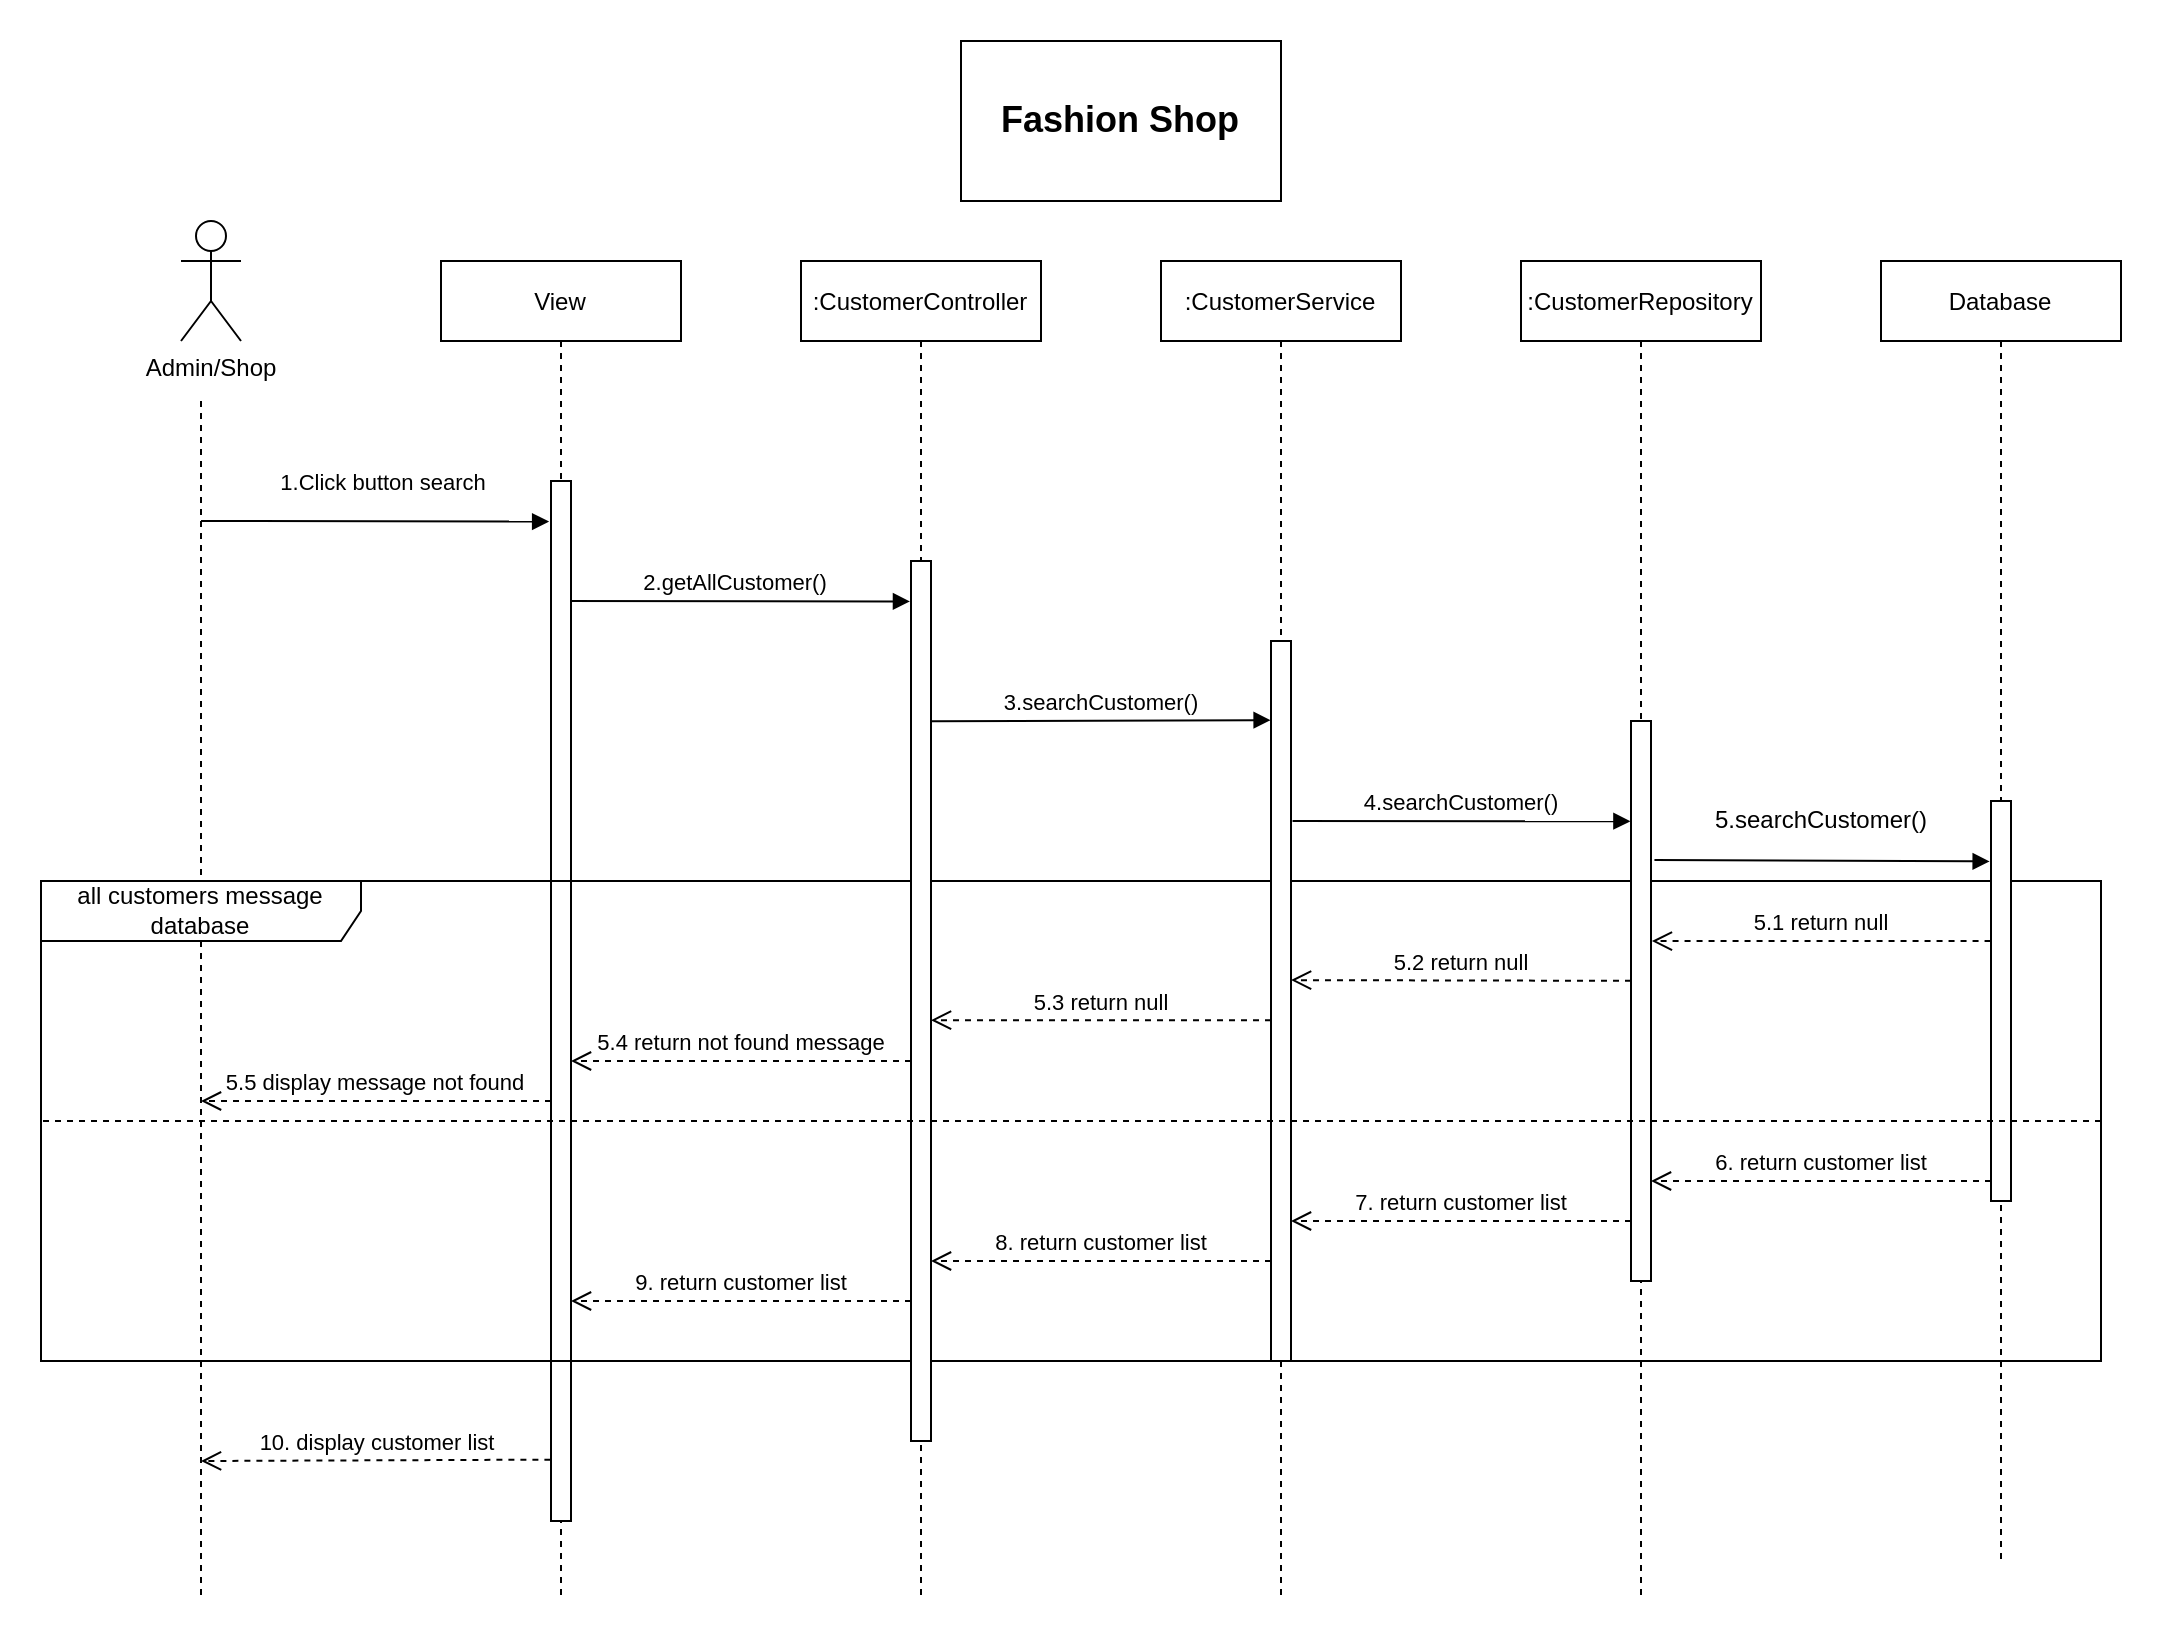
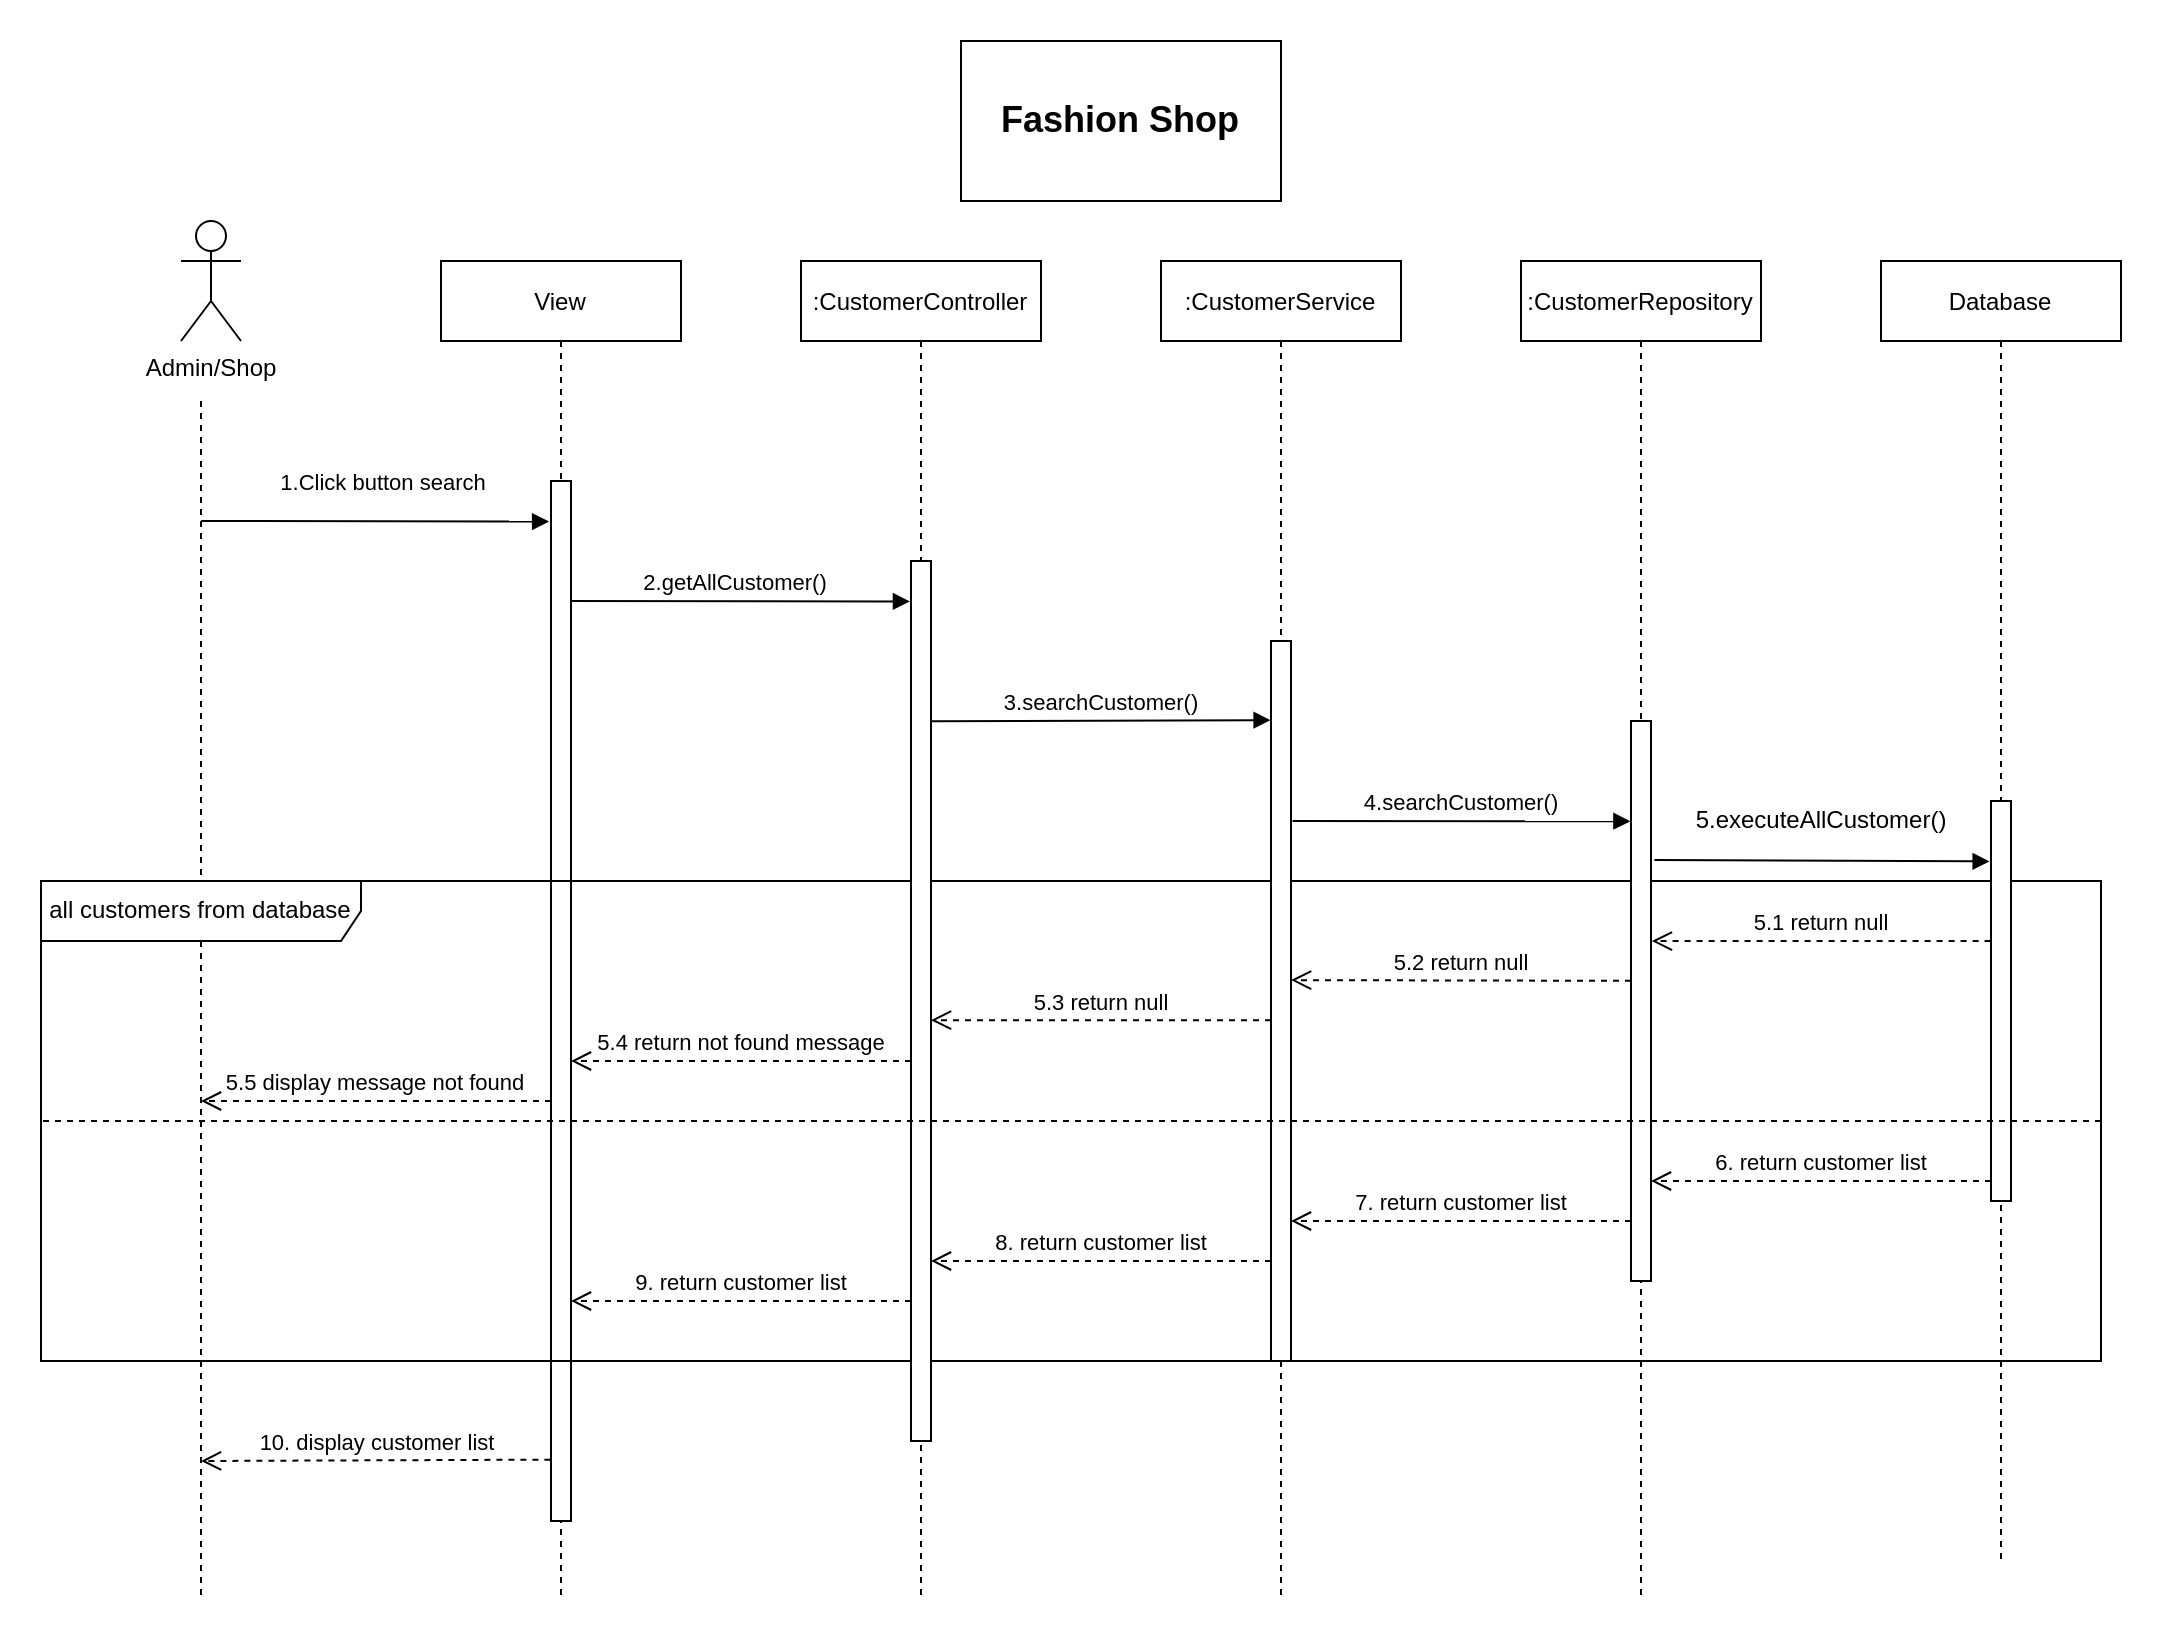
(1822, 821) -> (1822, 821)
(201, 911) -> (201, 911)
